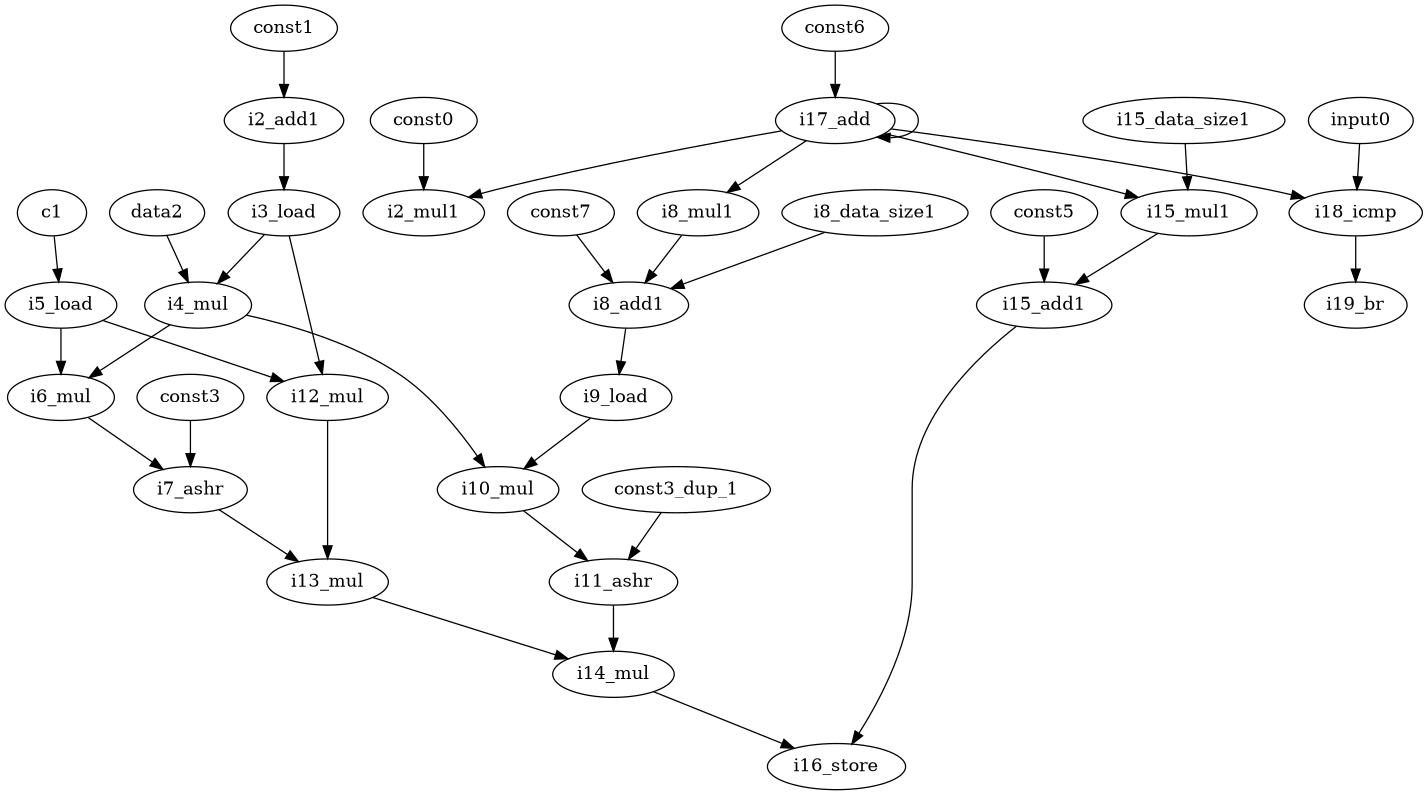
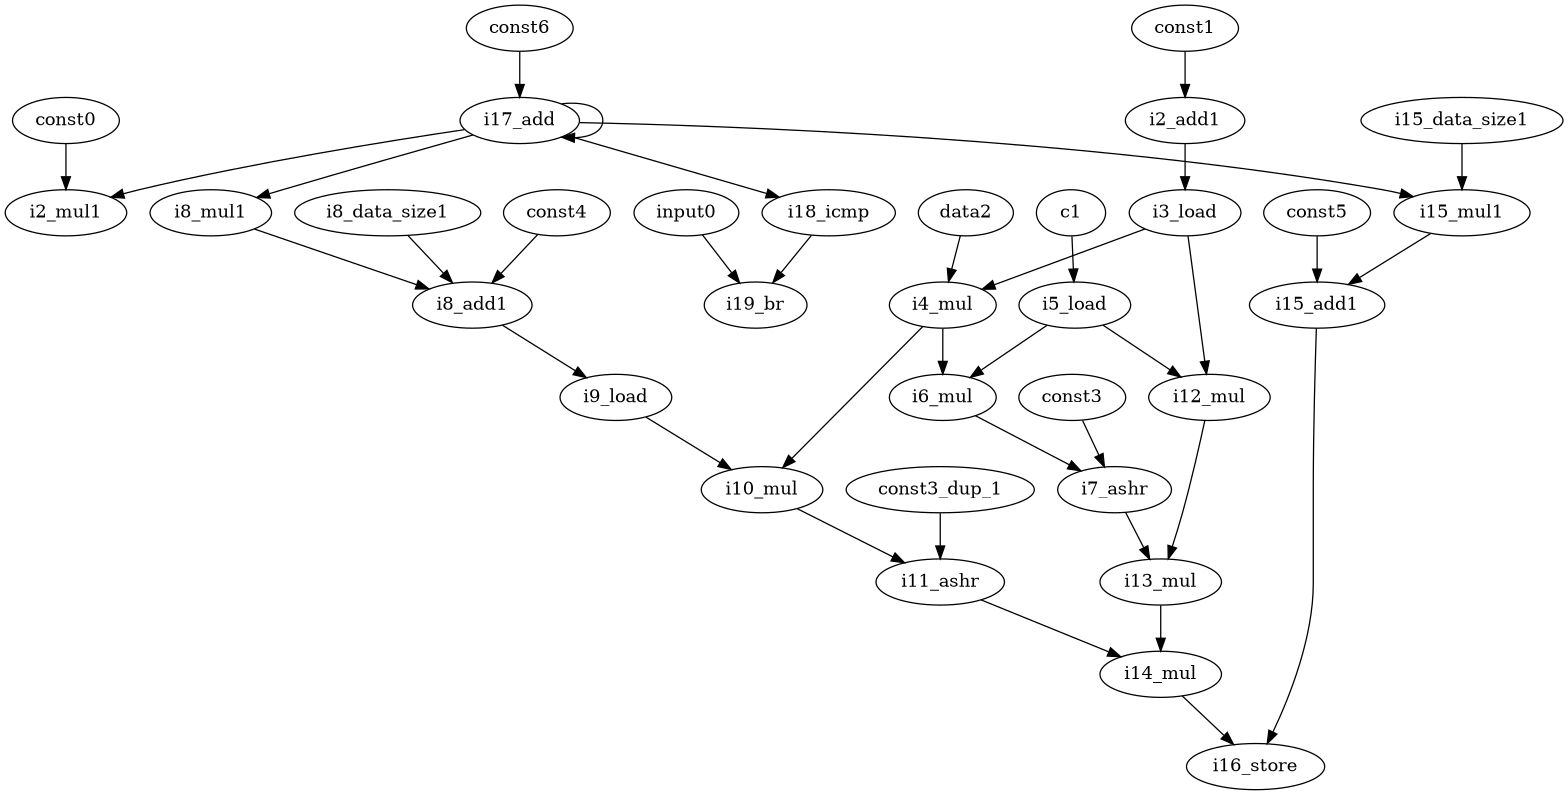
(1359, 160) -> (717, 254)
(561, 213) -> (557, 213)
